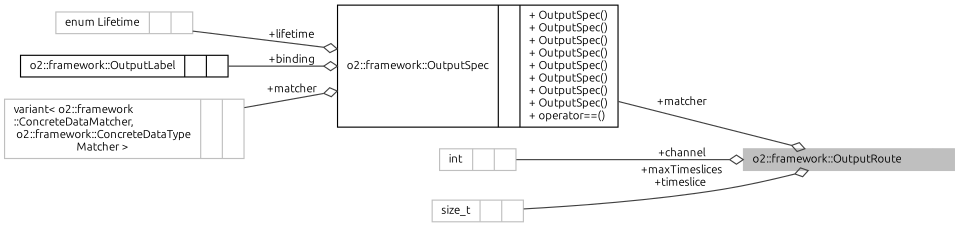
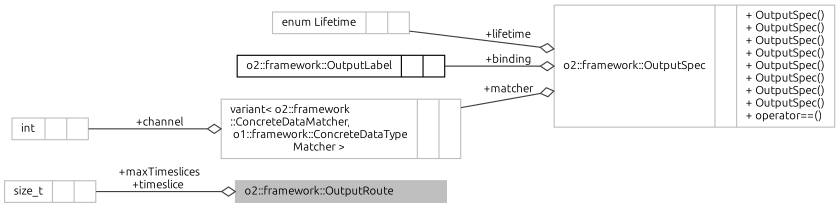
(478, 66) -> (694, 66)
(705, 123) -> none
(103, 135) -> (319, 135)
(623, 160) -> (148, 129)
